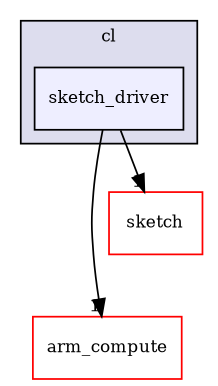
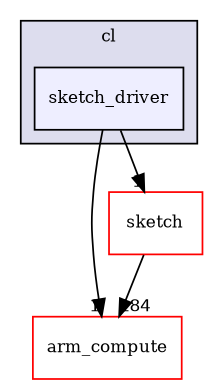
none -> (135, 278)
